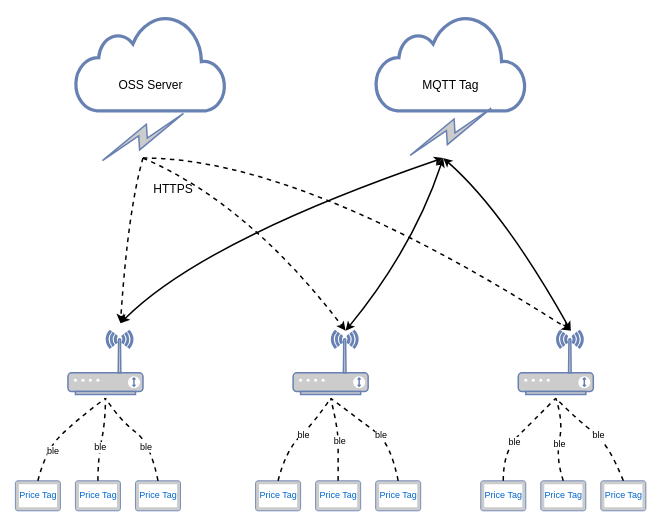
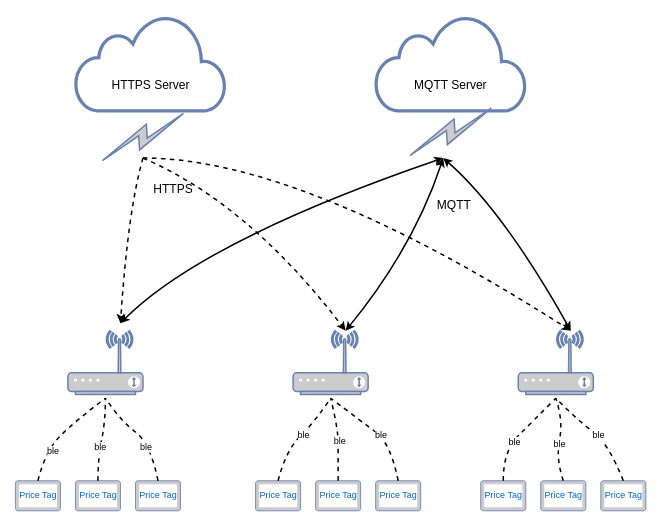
(151, 63) -> (151, 63)
(450, 63) -> (450, 63)
none -> (458, 203)
